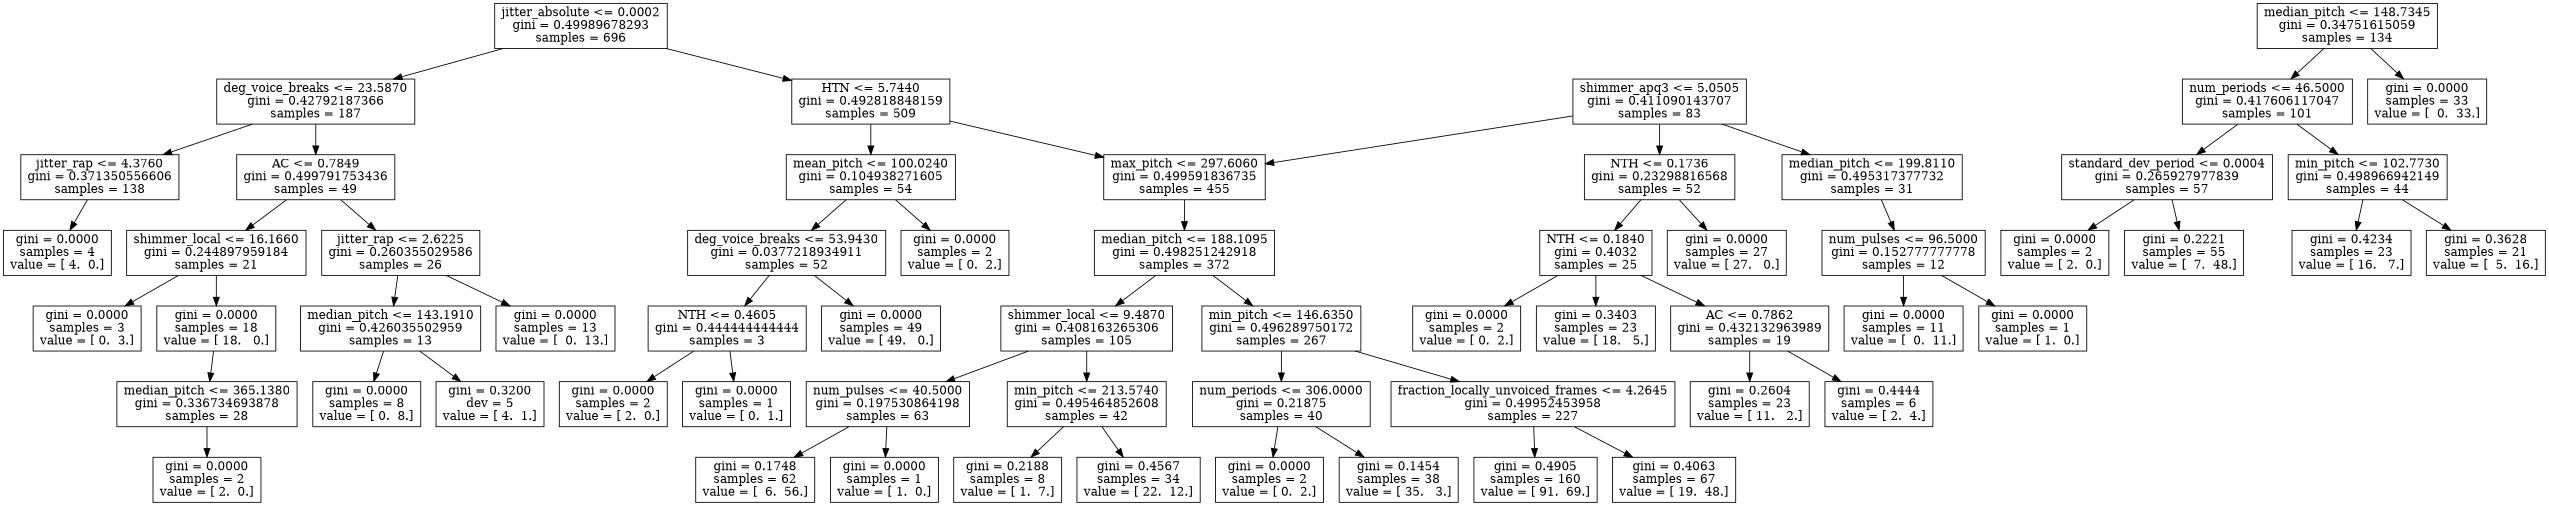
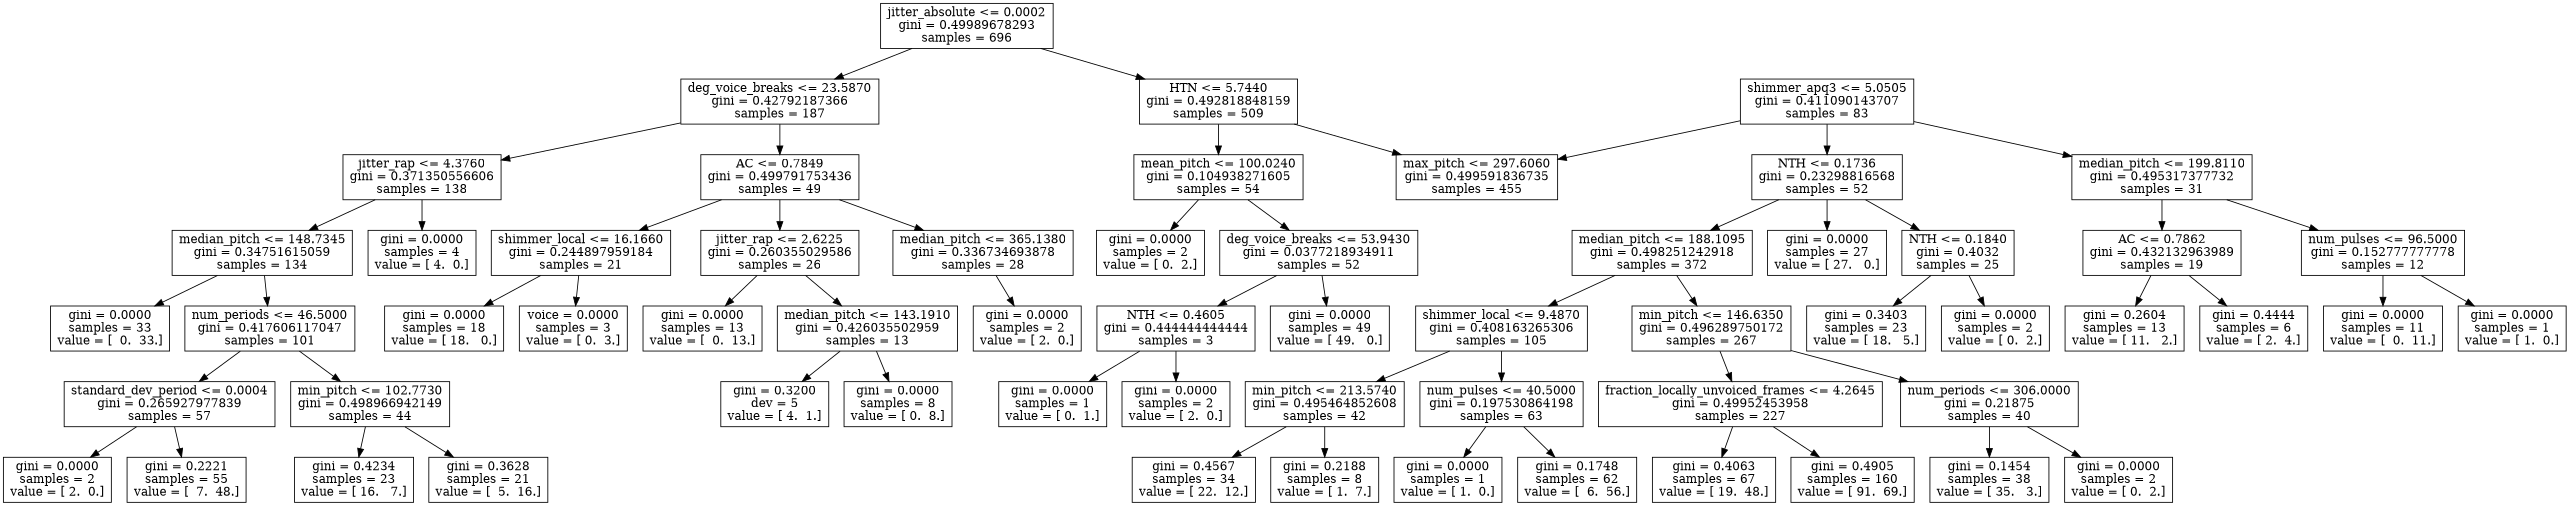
(1184, 211) -> (1749, 213)
none -> (346, 213)
(1669, 289) -> (2162, 211)
(87, 329) -> (573, 329)
(212, 362) -> (877, 214)
(1750, 404) -> (2125, 329)
